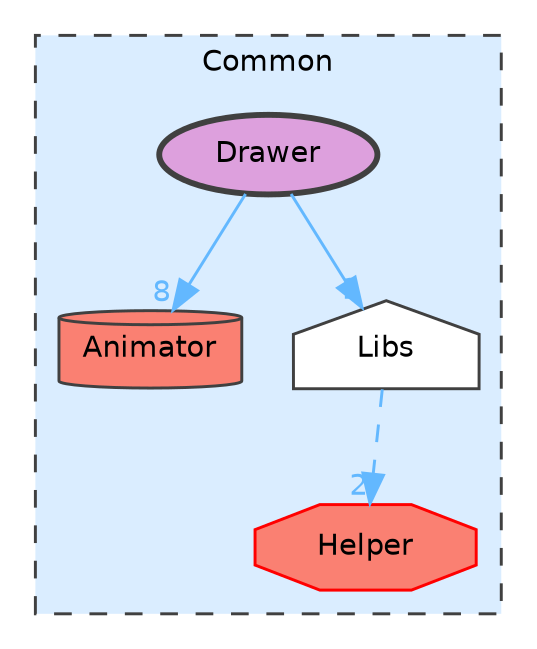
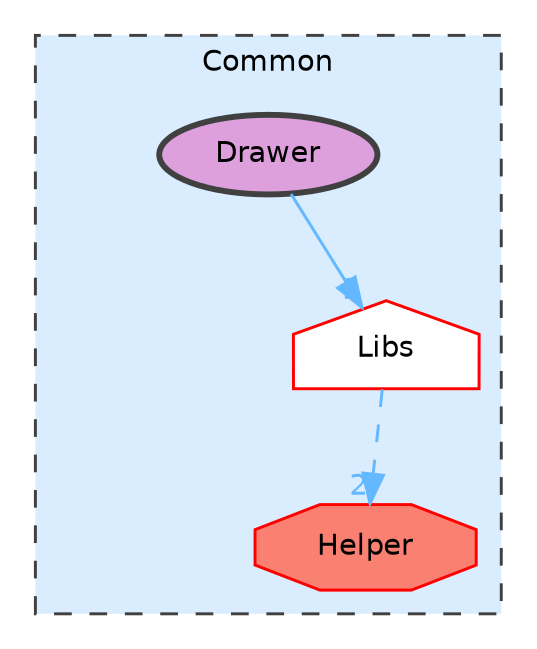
(150, 349) -> none
(386, 349) -> (386, 349)
